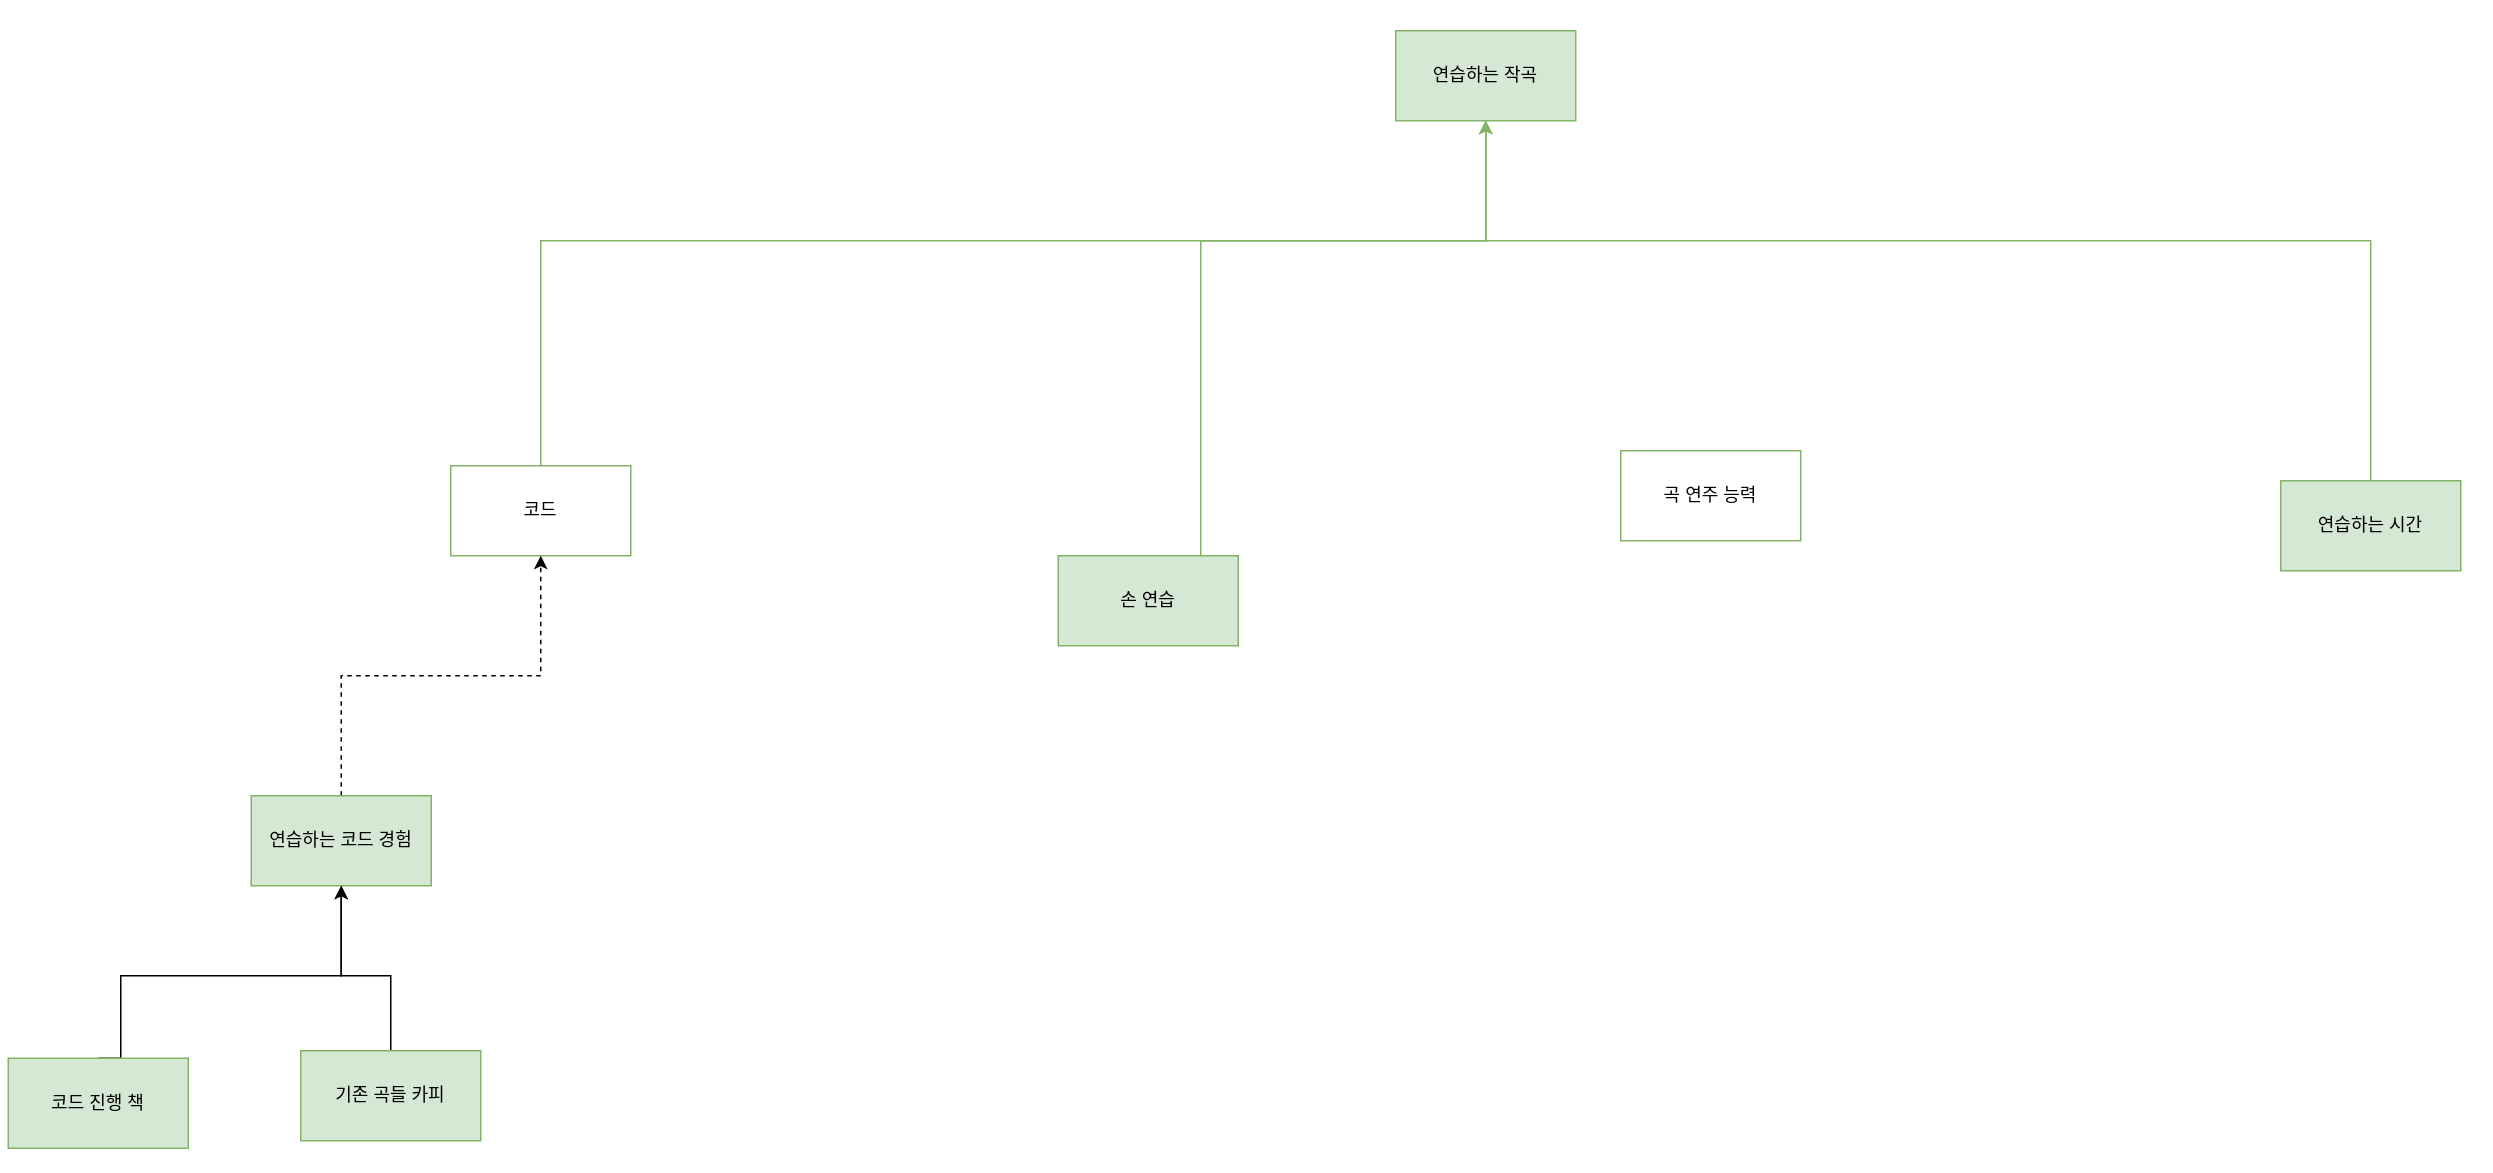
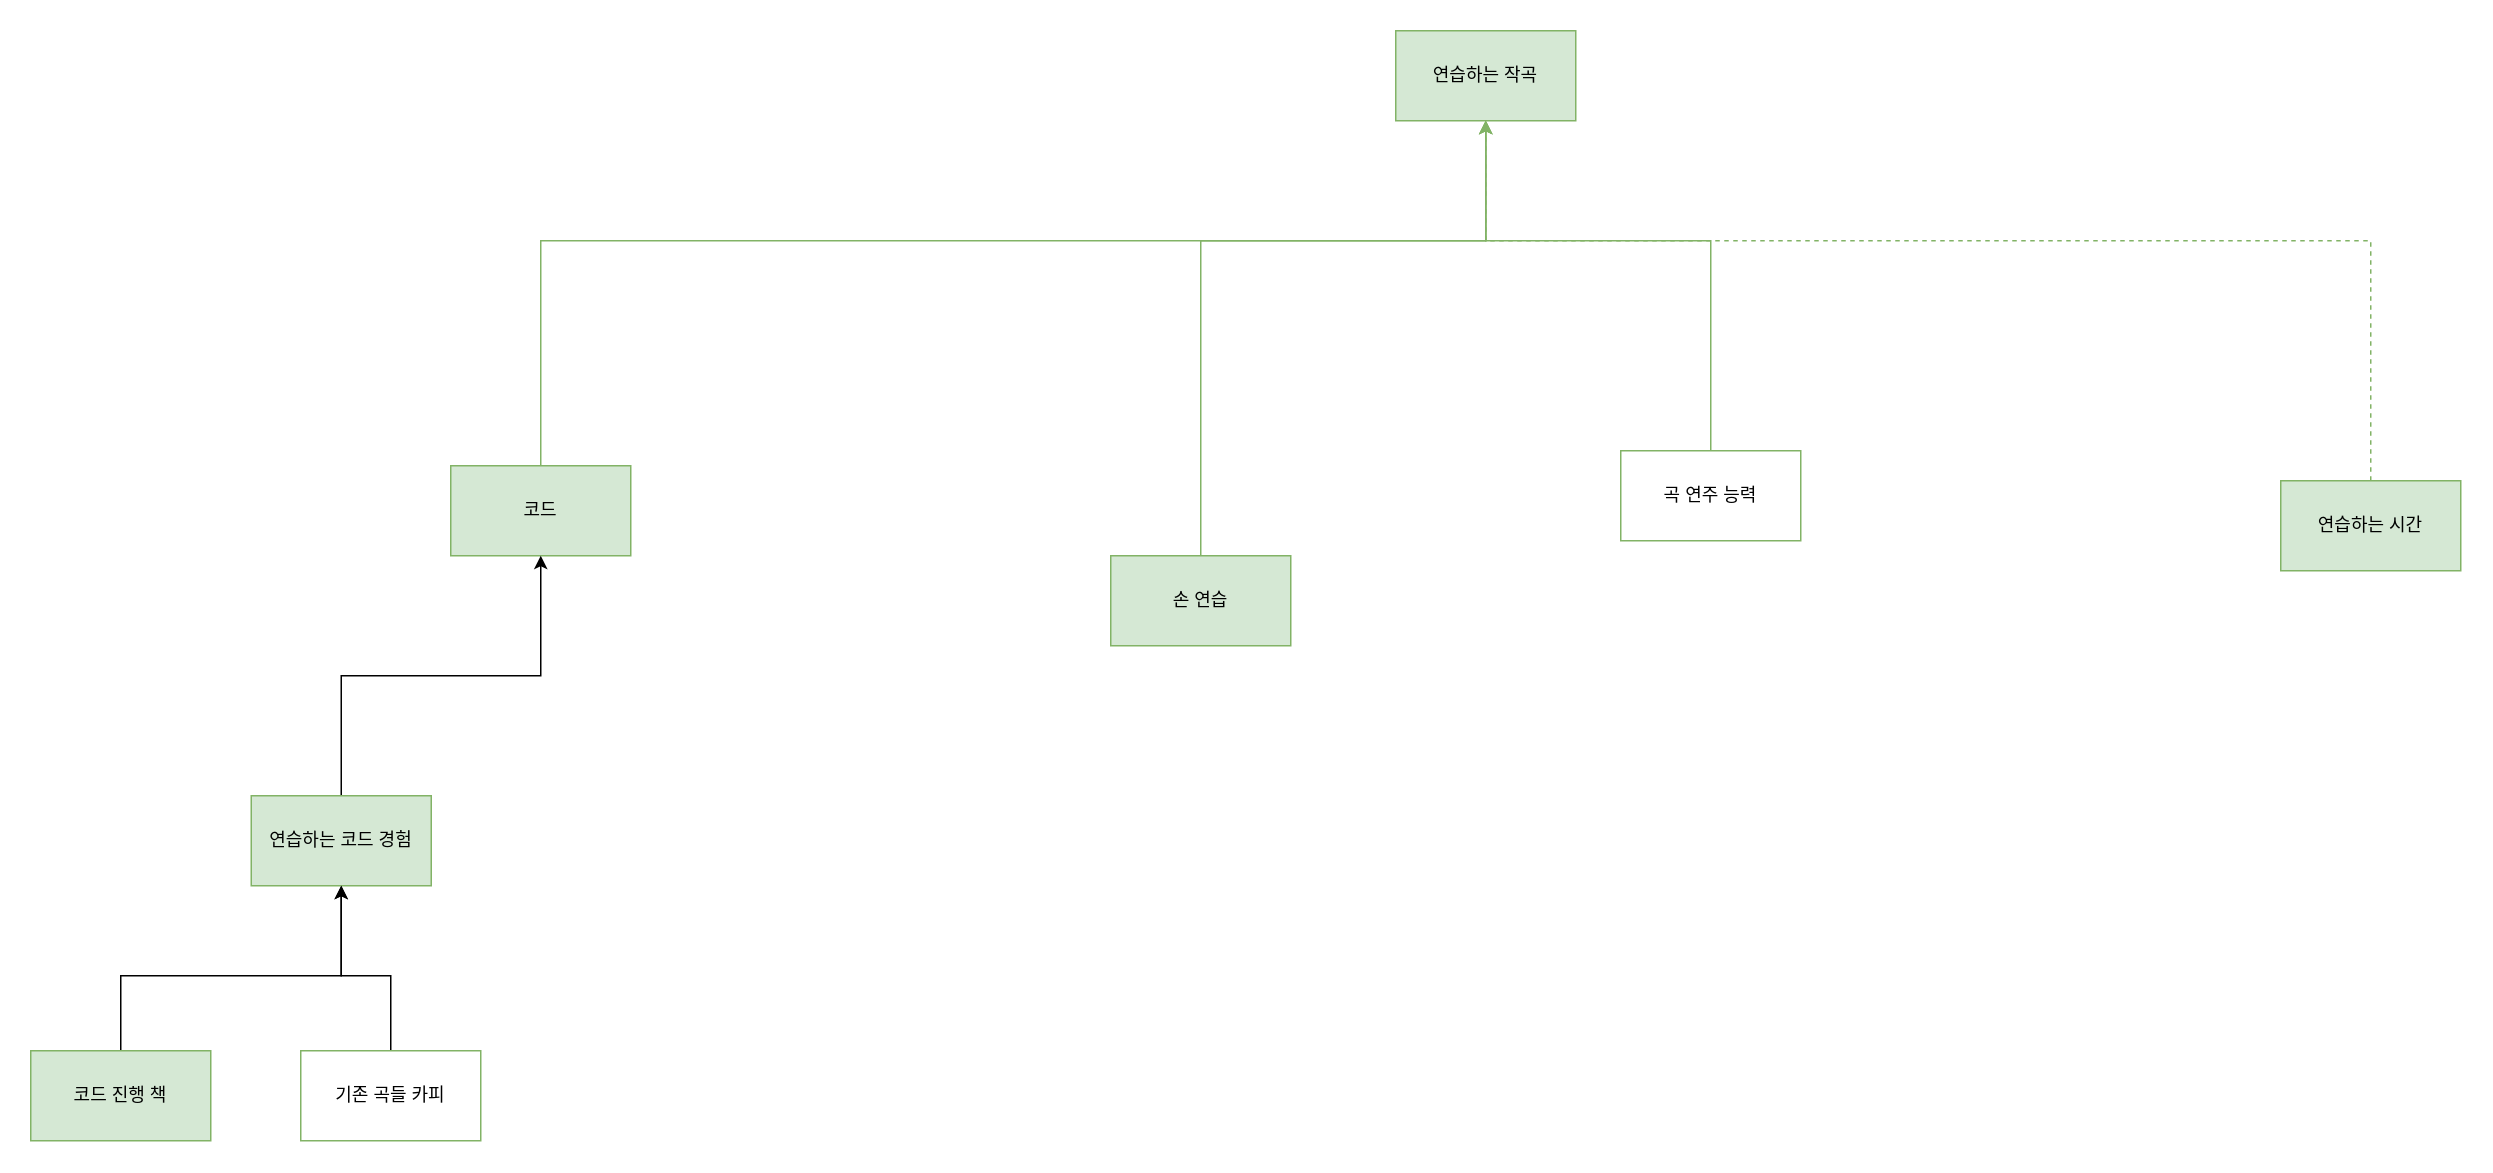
(2160, 241) -> (2160, 241)
none -> (1711, 347)
(541, 511) -> (541, 511)
(1148, 601) -> (1201, 601)
(437, 676) -> (437, 676)
(391, 1096) -> (391, 1096)
(98, 1103) -> (121, 1096)
